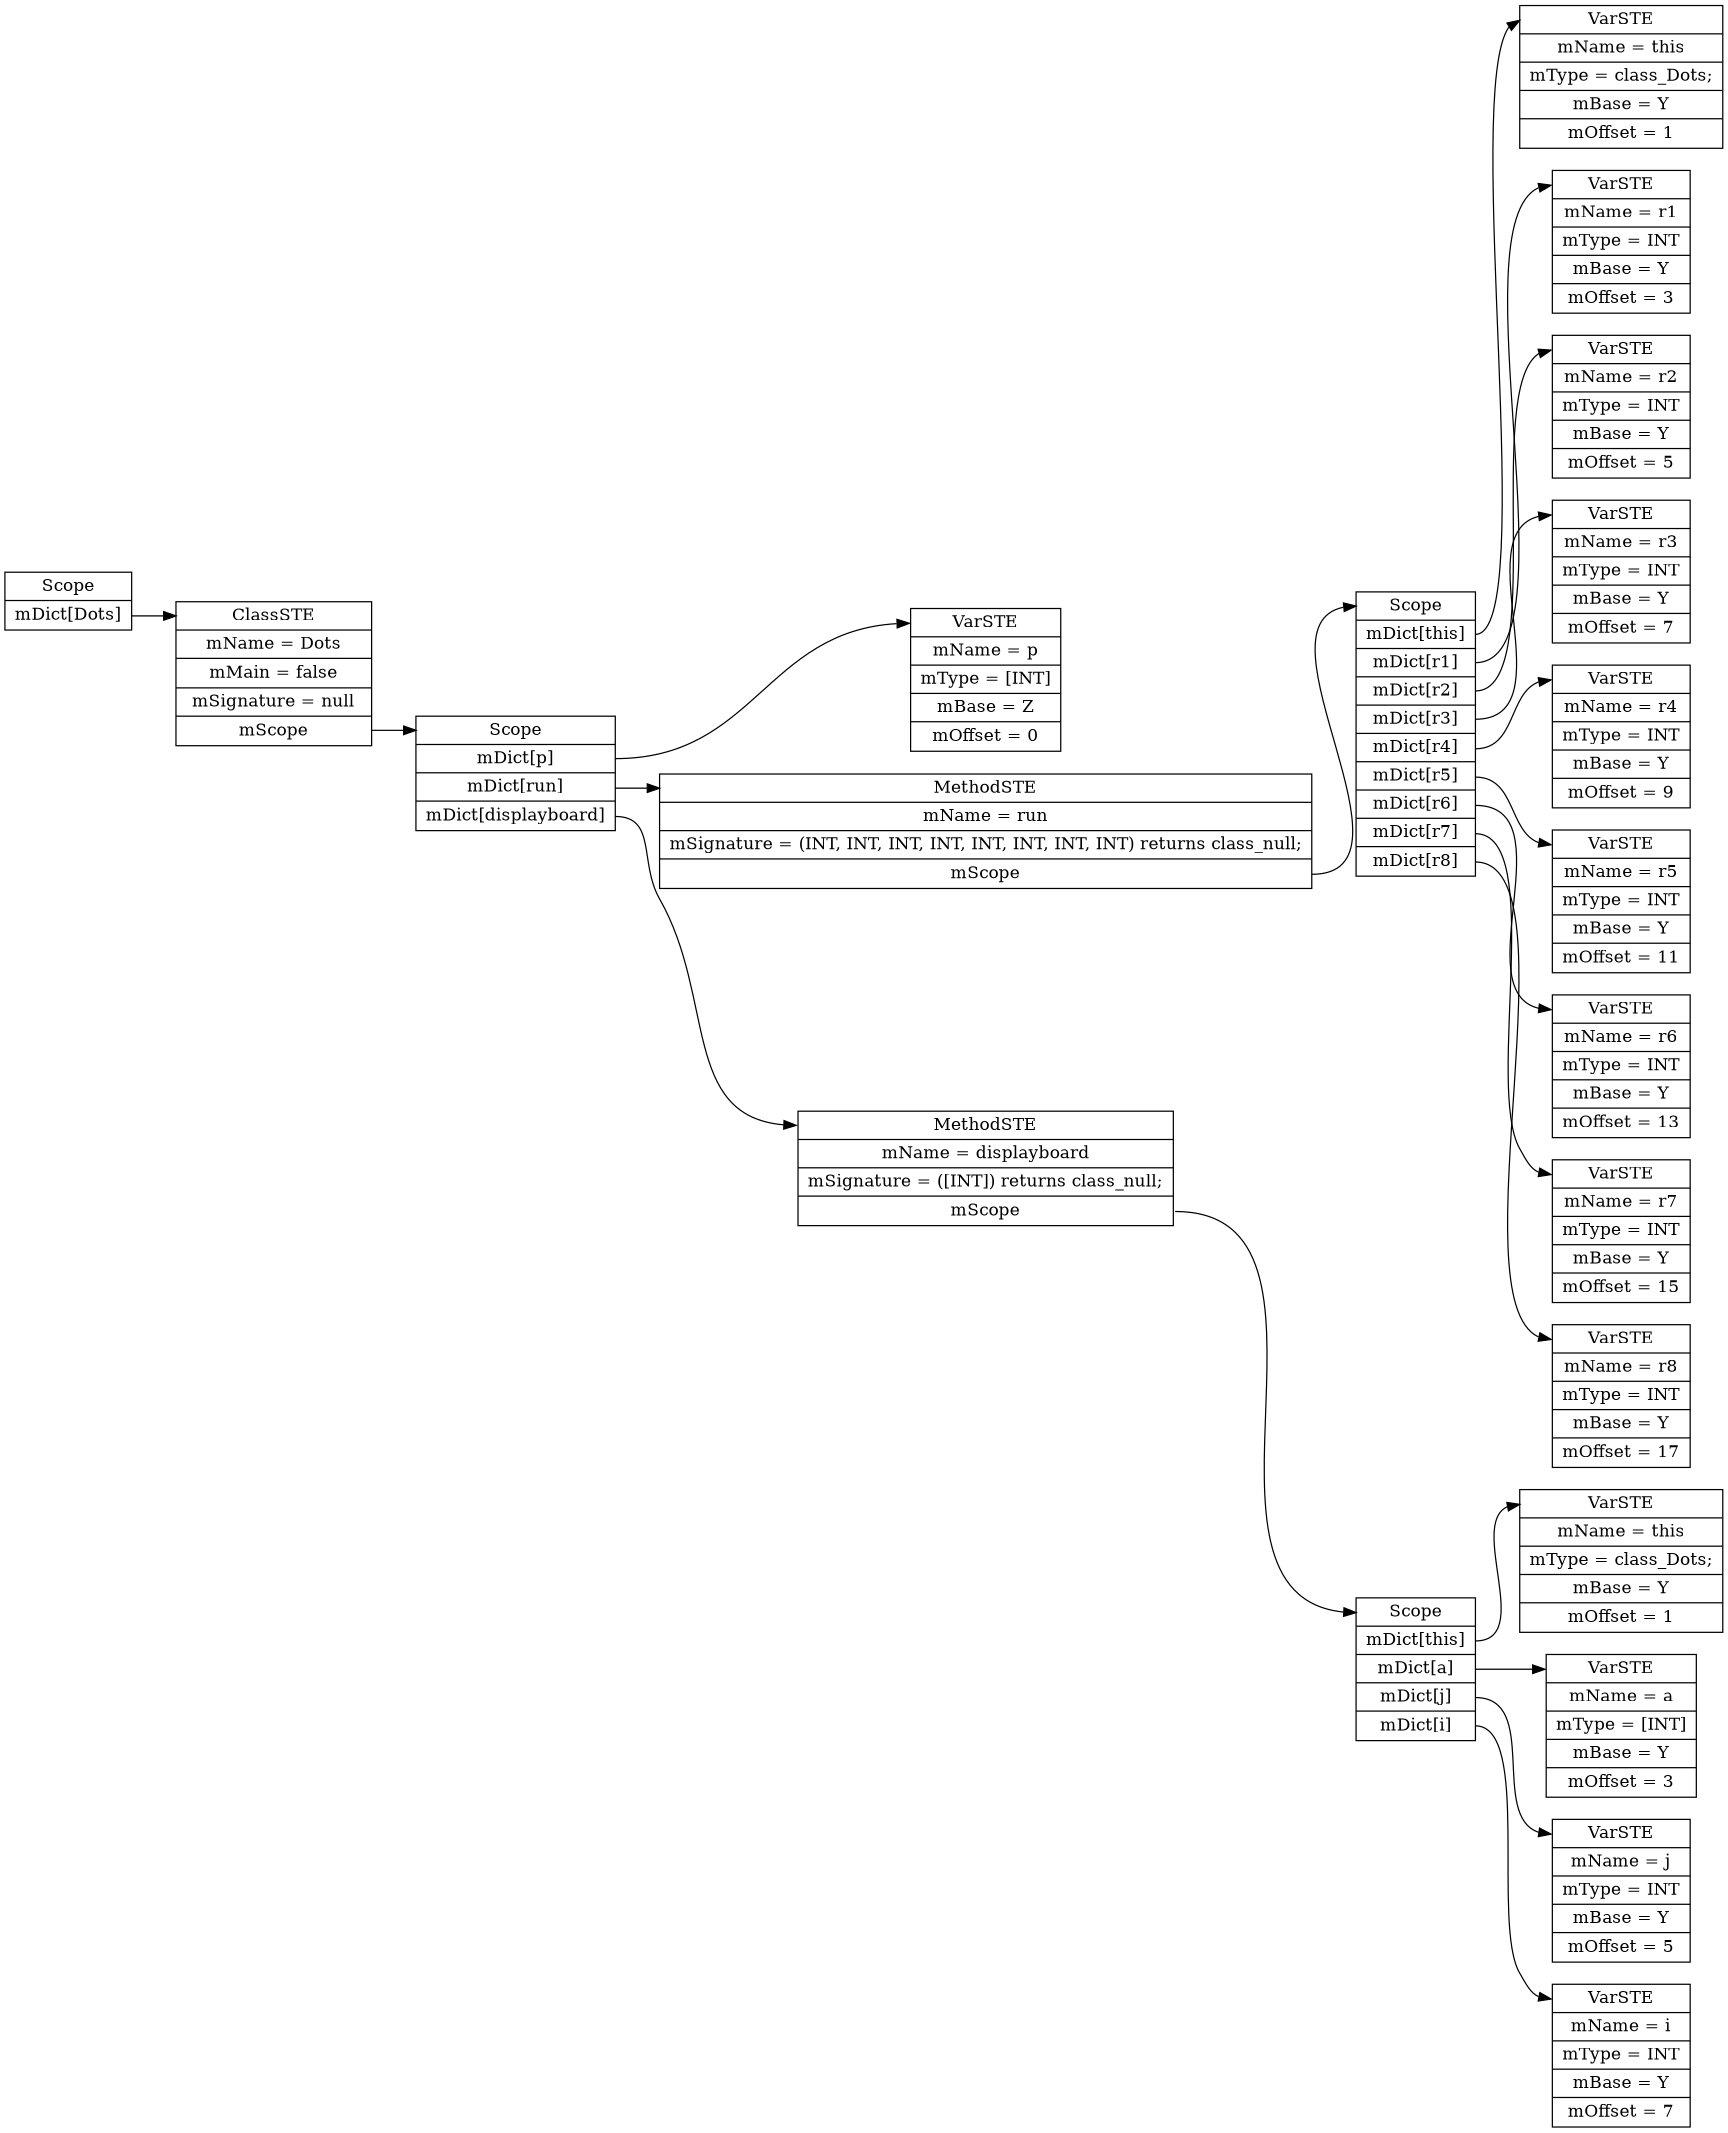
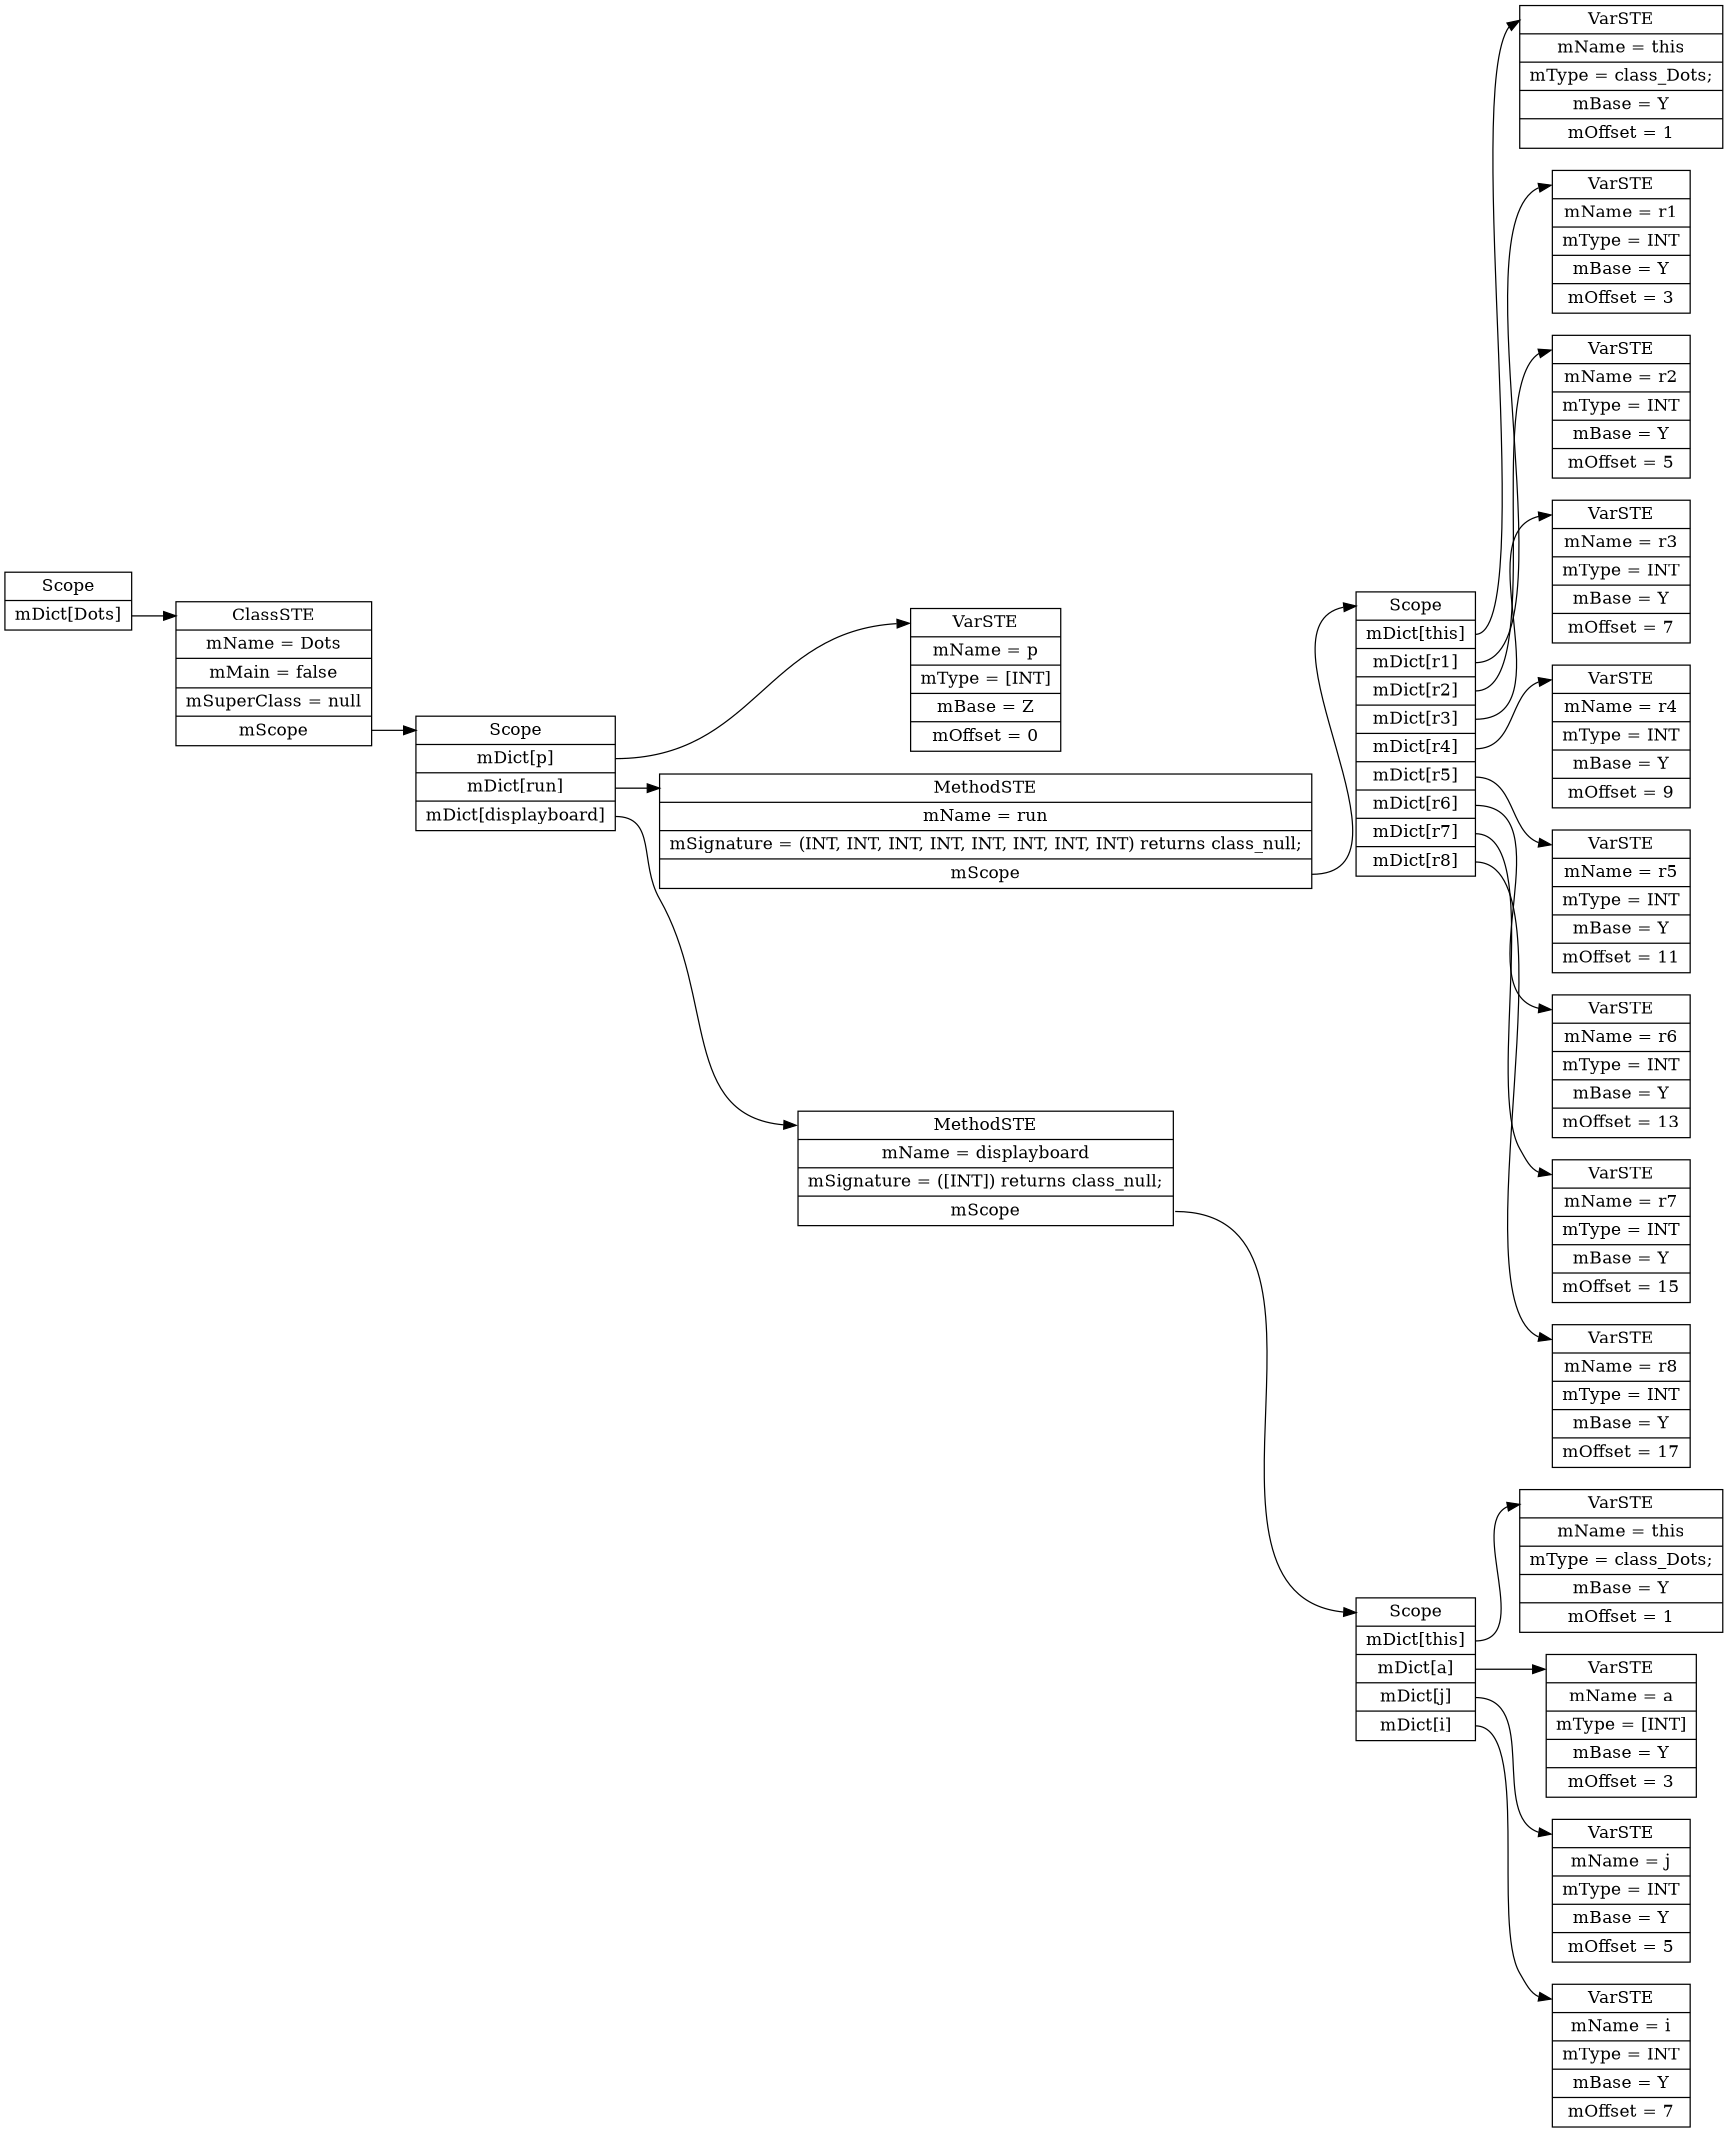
(274, 701) -> (274, 701)
